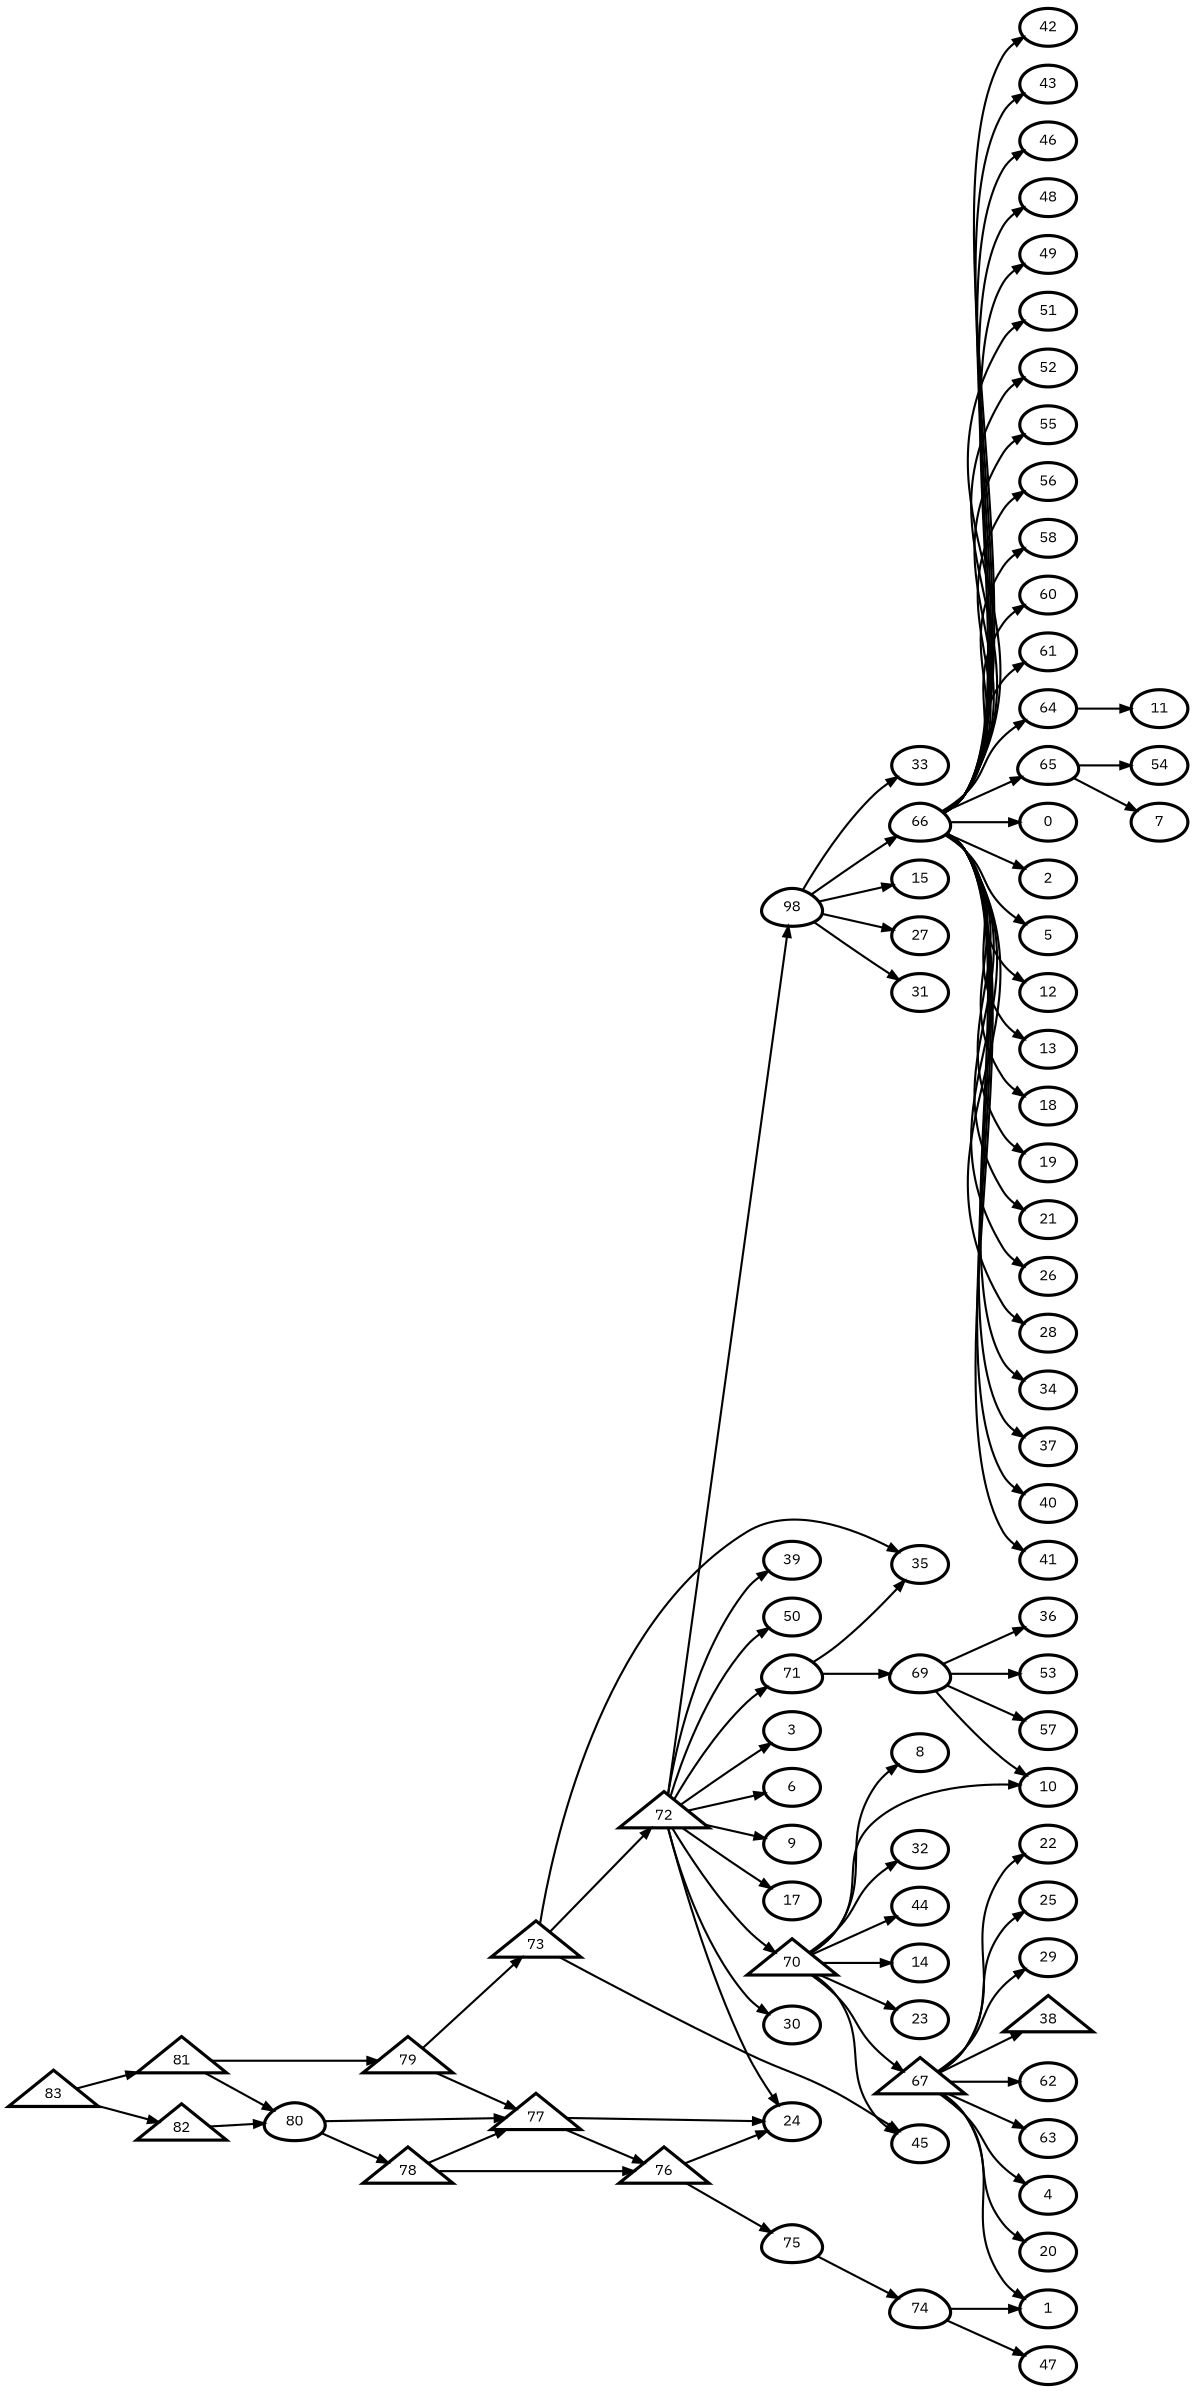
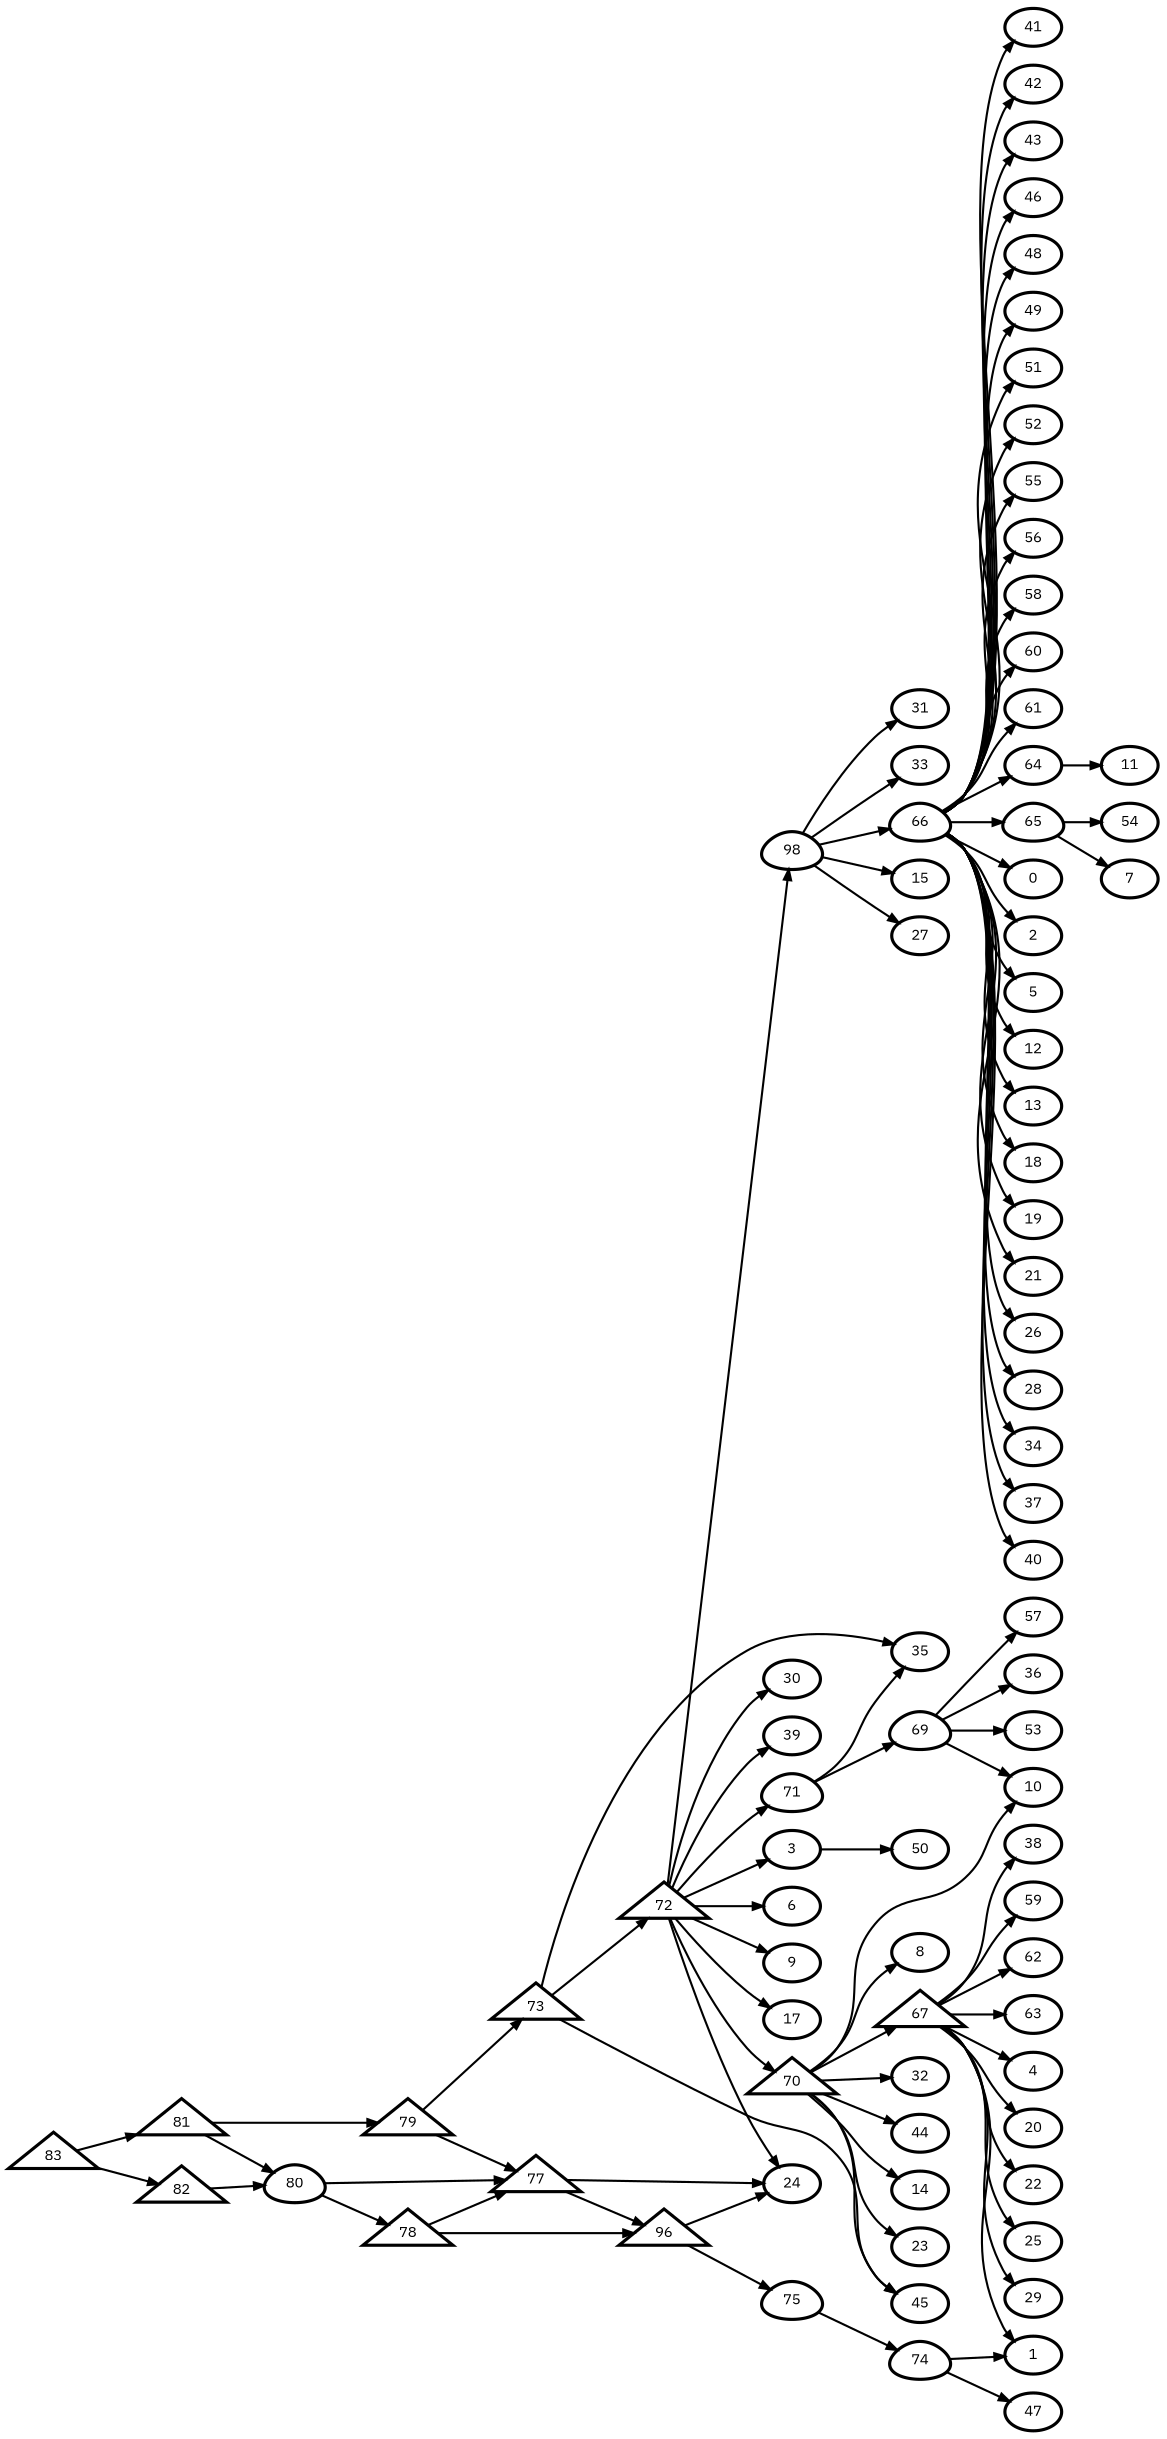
(705, 1710) -> (851, 1849)
none -> (1033, 1901)
(1048, 2020) -> (1033, 1844)
(664, 2171) -> (664, 2233)
